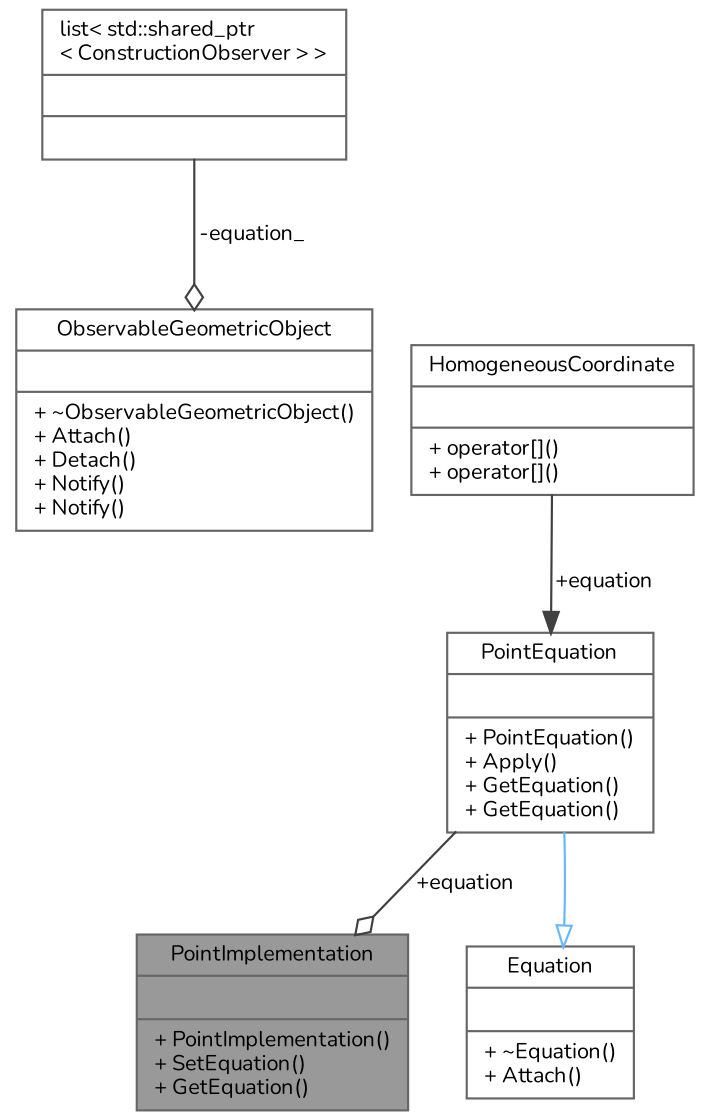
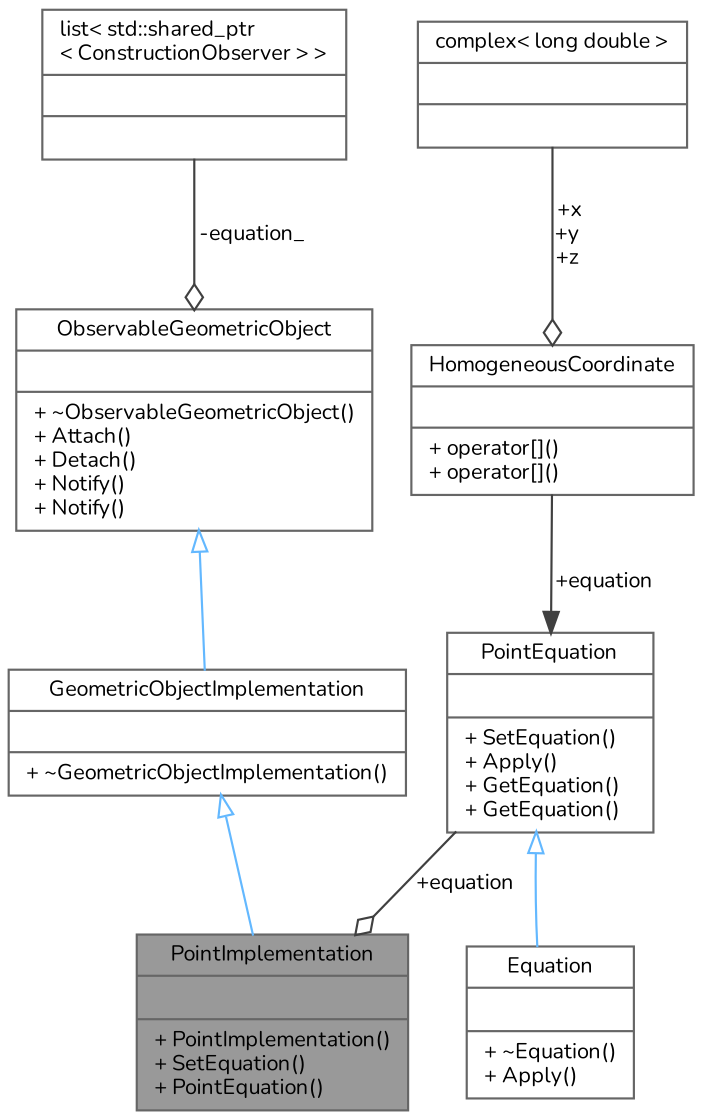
none -> (552, 85)
none -> (207, 733)
(550, 738) -> (541, 738)
(565, 878) -> (536, 900)
(534, 1076) -> (531, 1076)
(232, 1088) -> (240, 1088)
